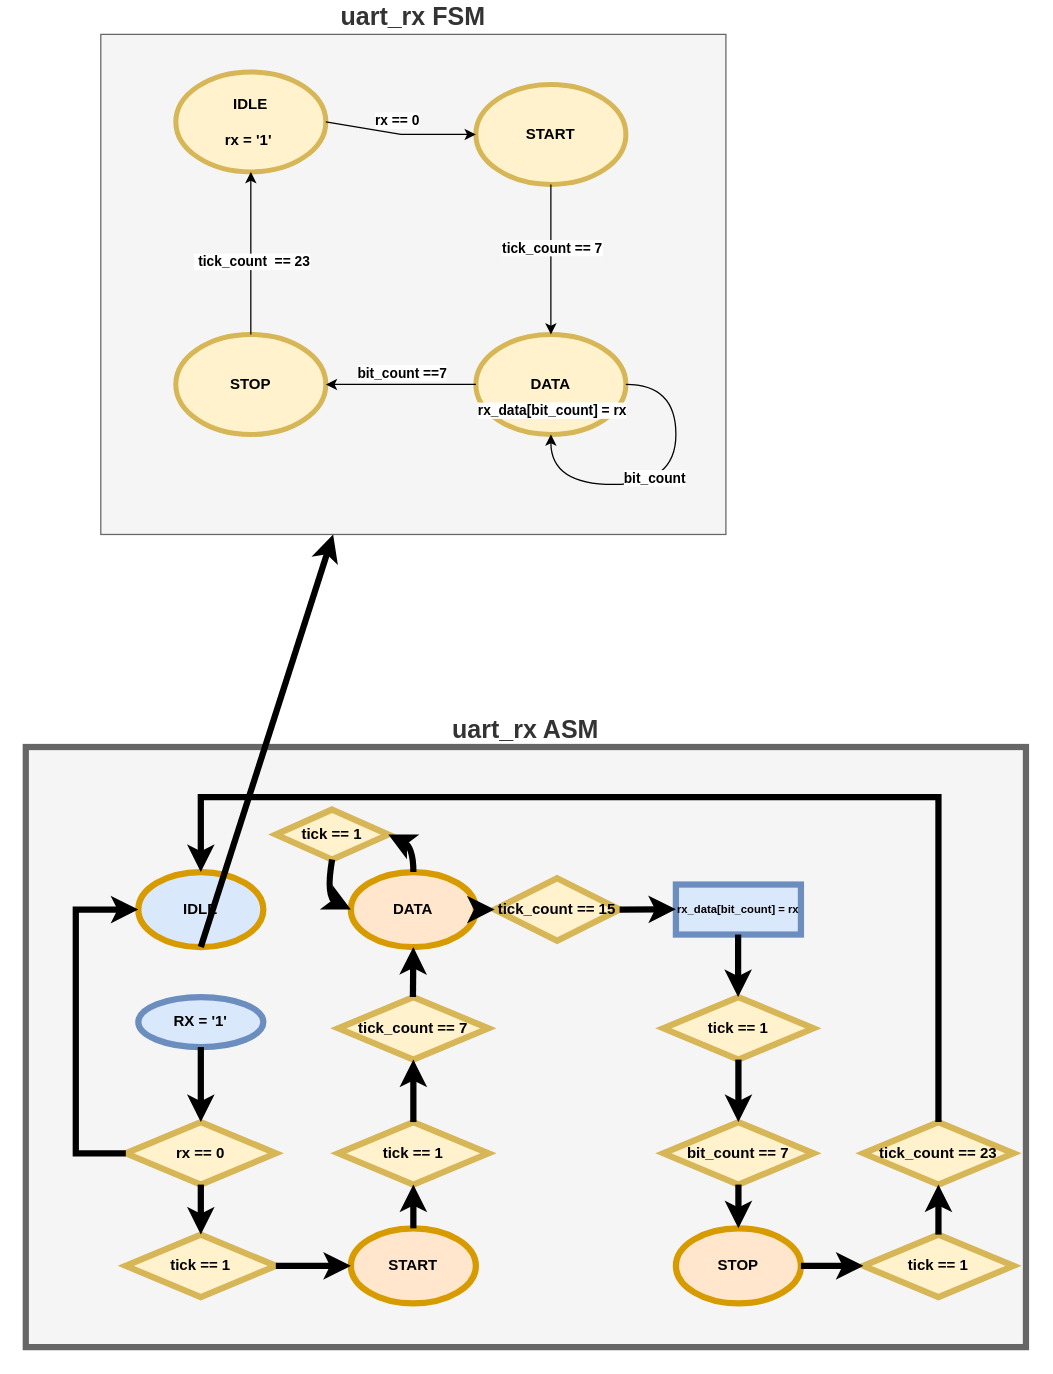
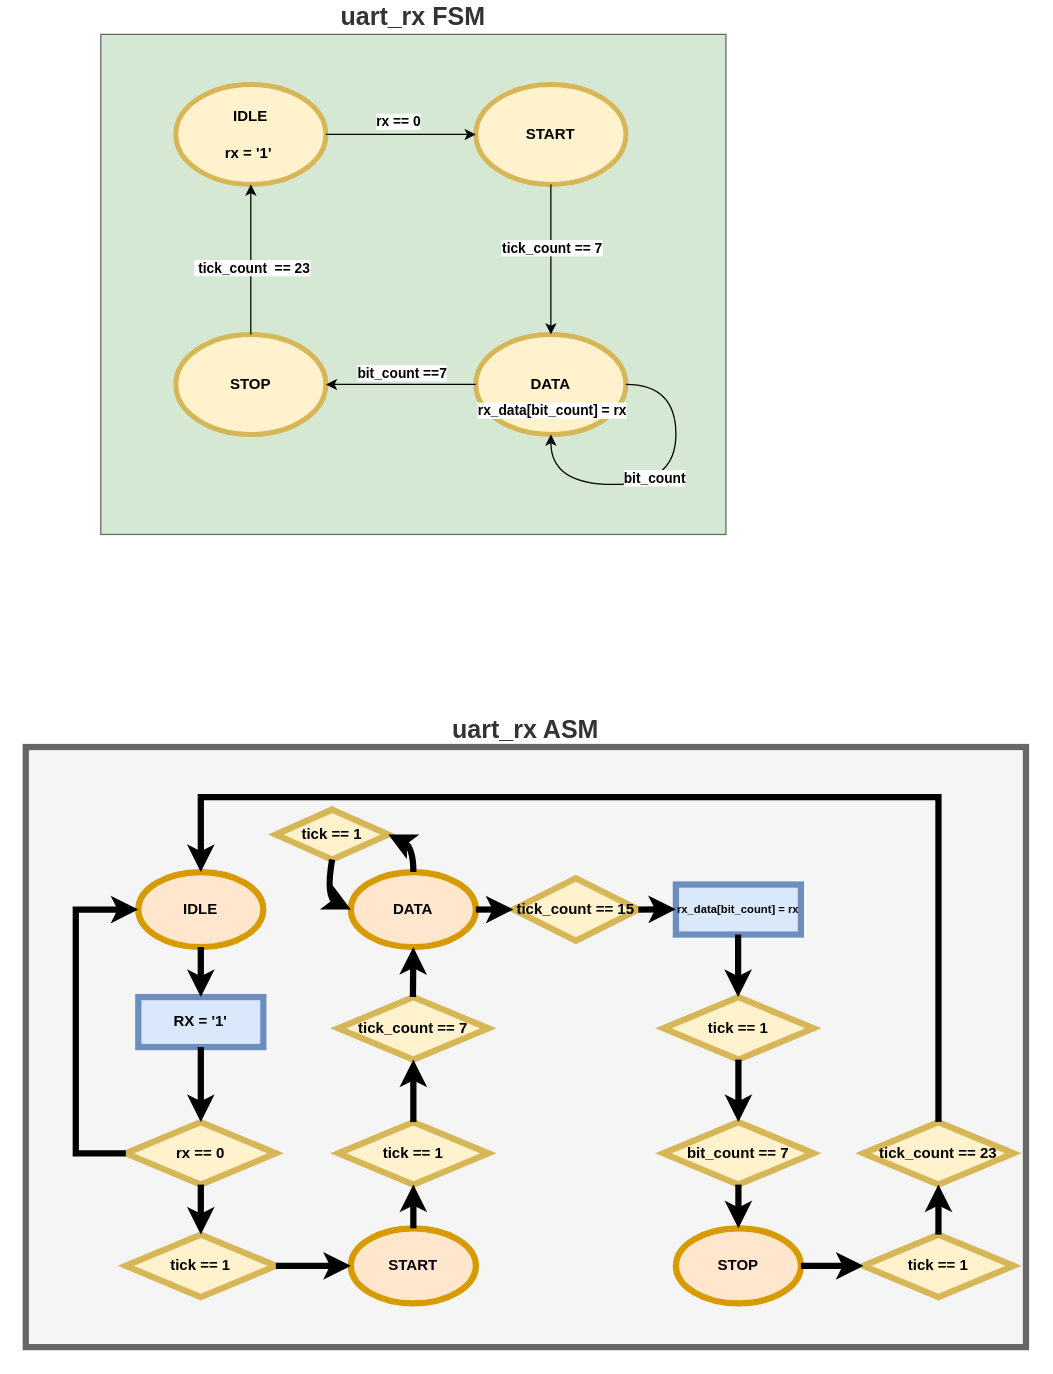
(251, 122) -> (251, 134)
(413, 284) -> (413, 284)
(264, 749) -> (201, 963)
(201, 909) -> (201, 909)
(557, 909) -> (576, 909)
(201, 1022) -> (201, 1022)
